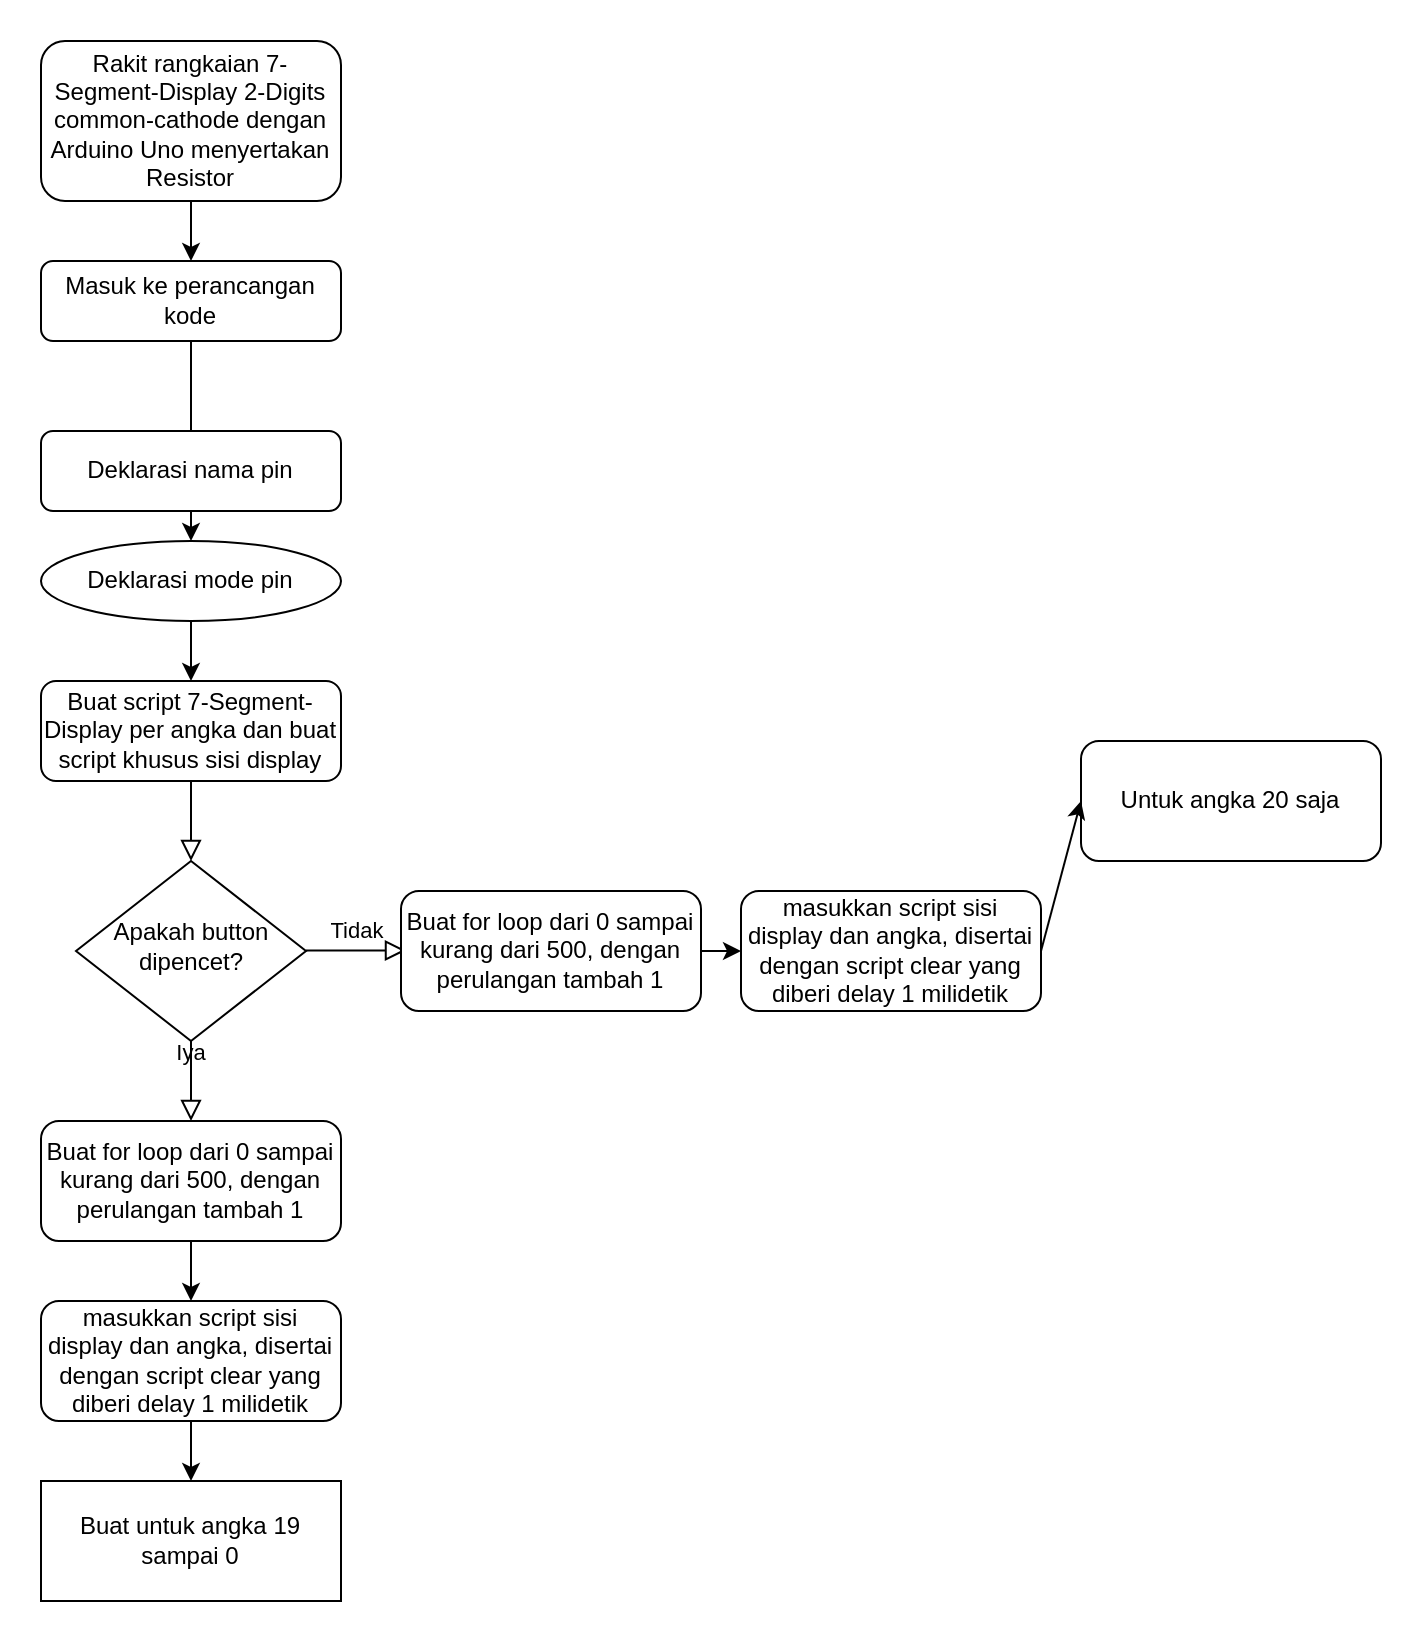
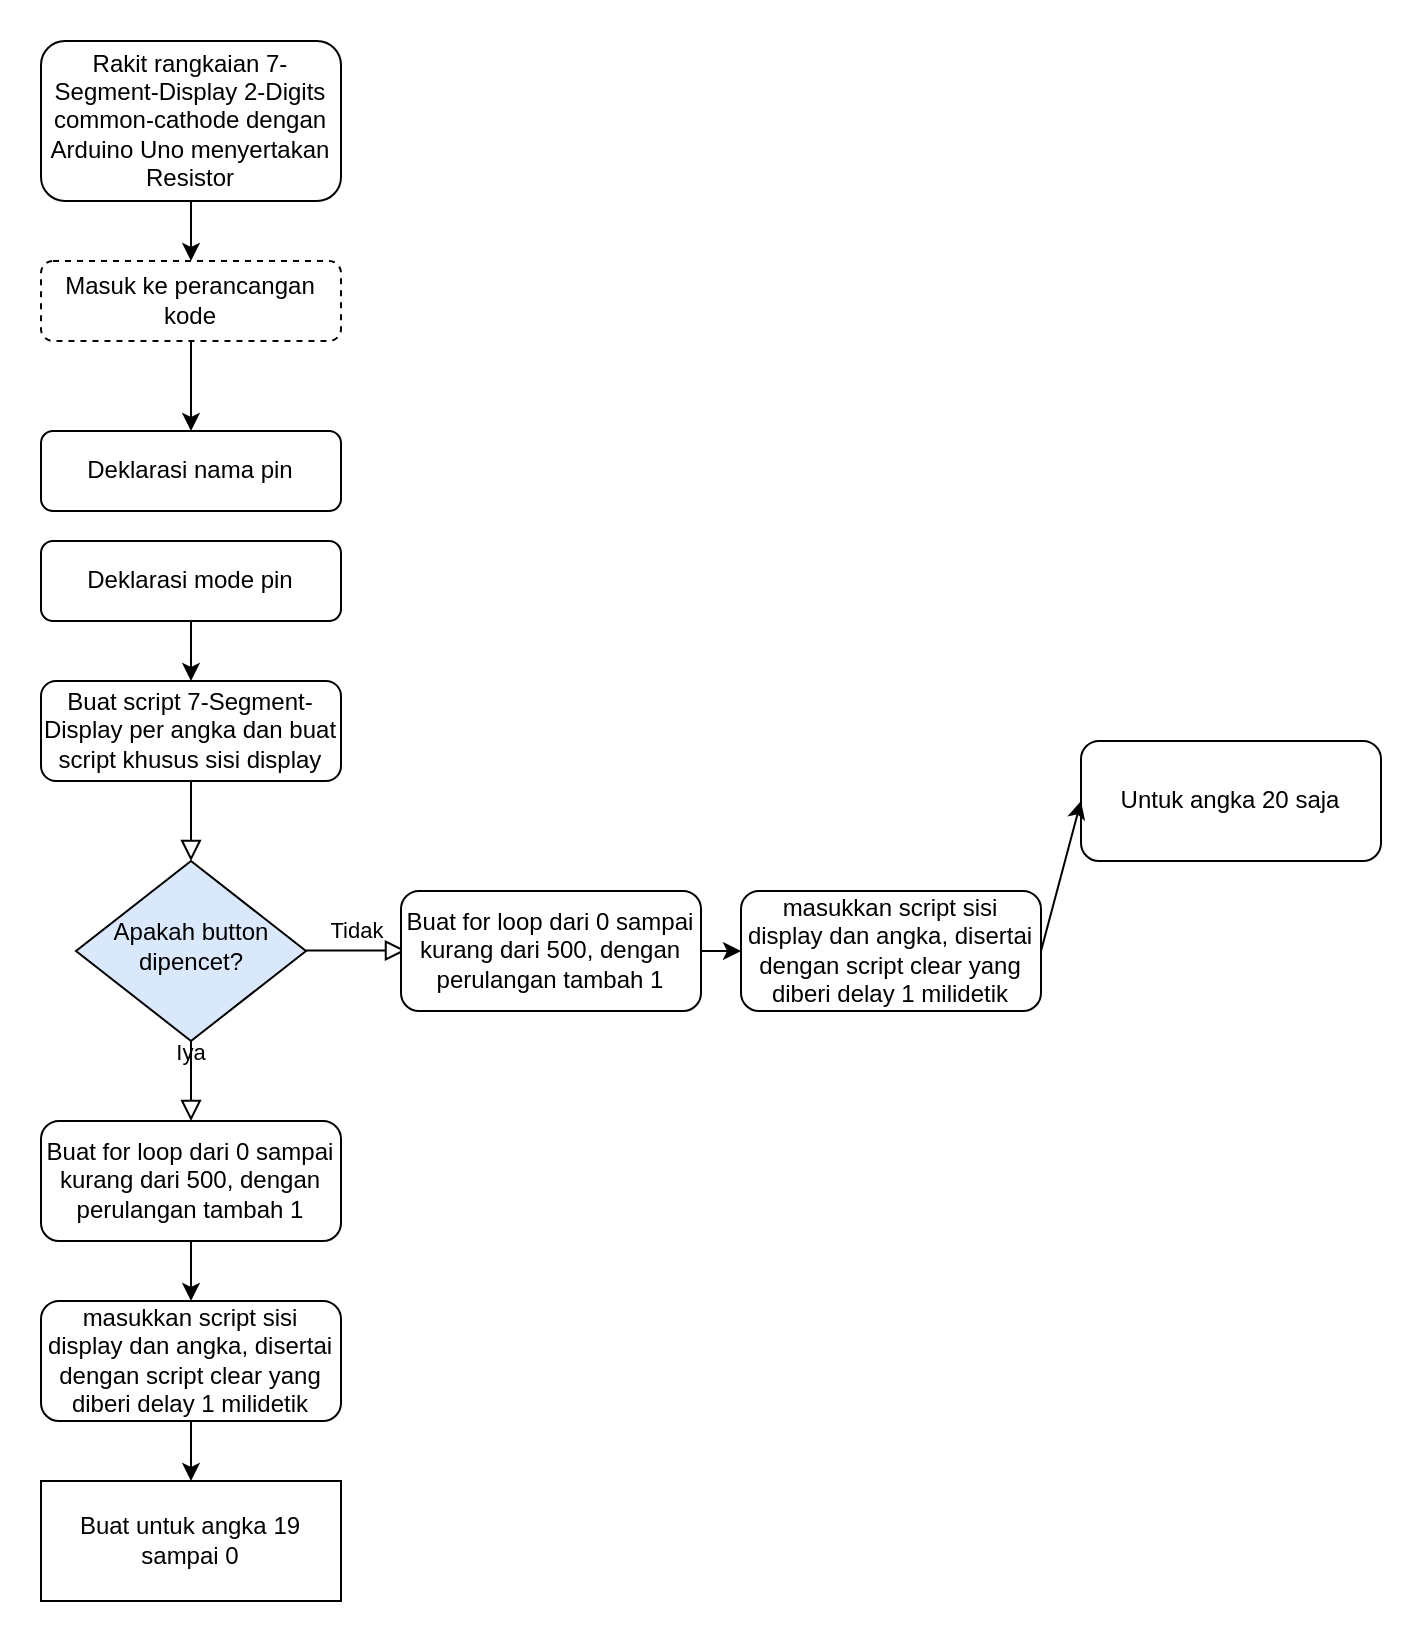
(191, 301) -> (191, 301)
(191, 421) -> (191, 416)
(191, 519) -> none
(191, 581) -> (191, 581)
(191, 951) -> (191, 951)
